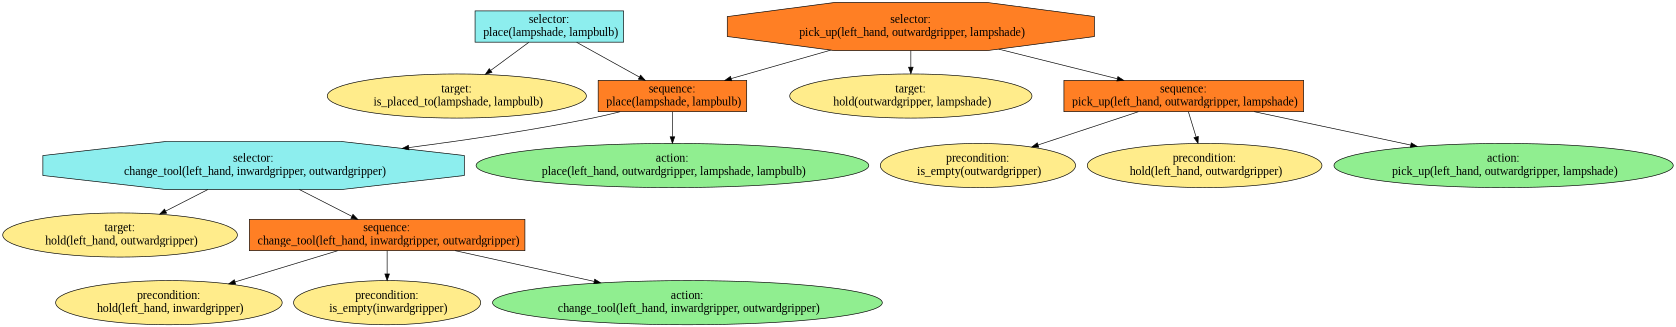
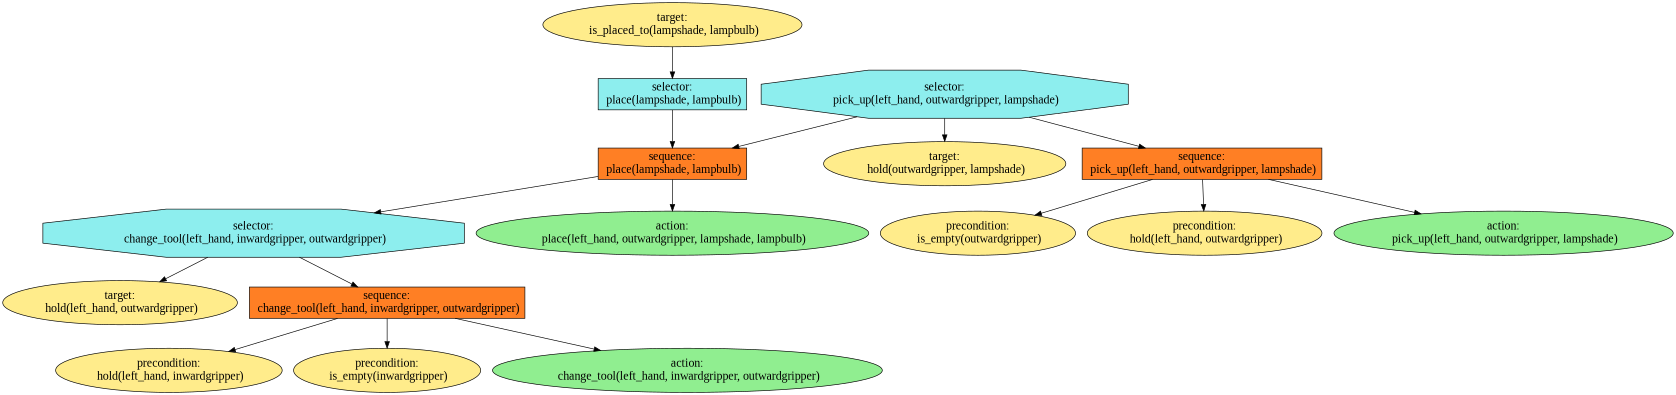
(911, 27) -> (945, 94)
(510, 56) -> (672, 59)
